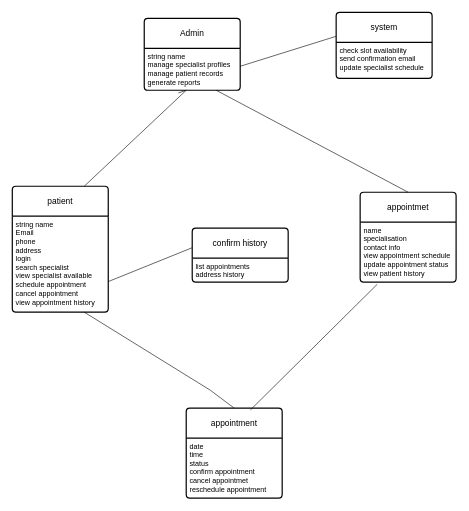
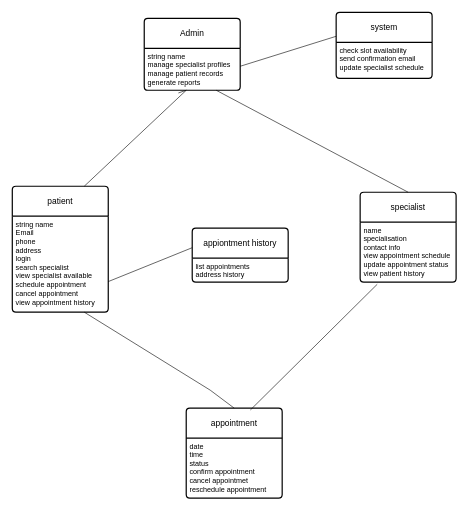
(408, 207) -> (408, 207)
(240, 243) -> (240, 243)
